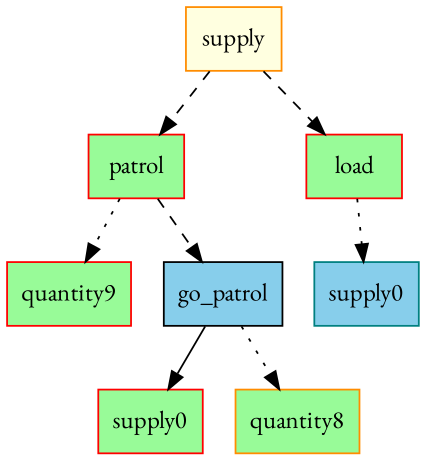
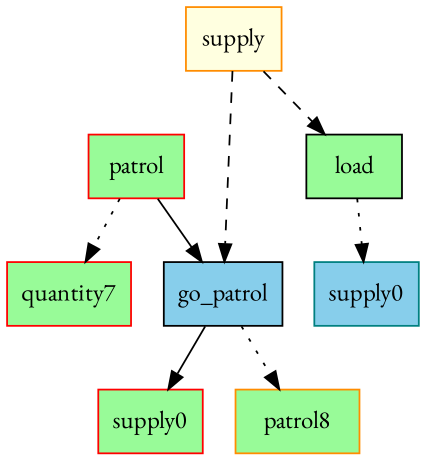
(191, 96) -> (229, 157)
(354, 166) -> (354, 166)
(175, 223) -> (175, 223)
(69, 294) -> (69, 294)
(298, 421) -> (298, 421)
